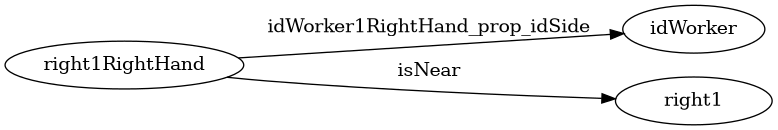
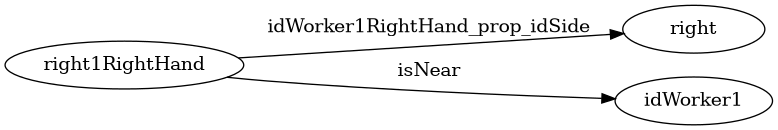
(694, 29) -> (694, 29)
(694, 101) -> (694, 101)
